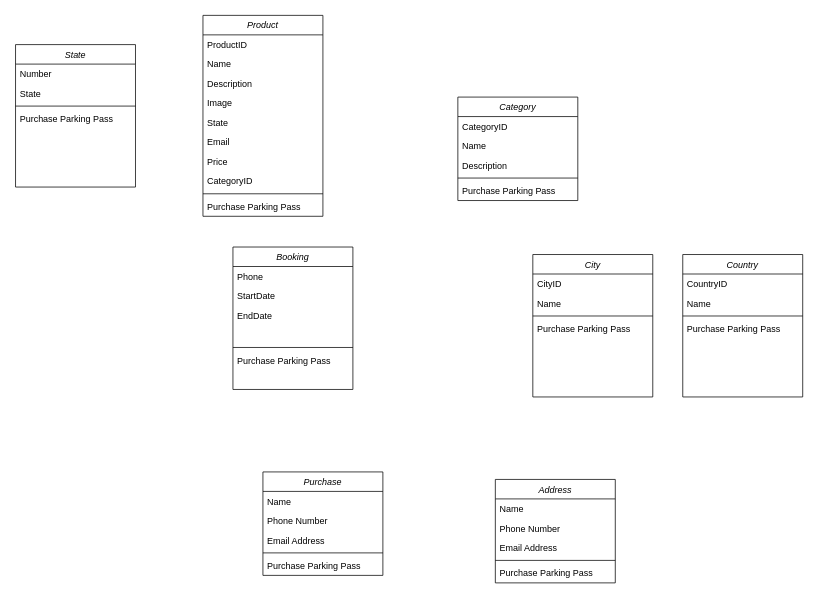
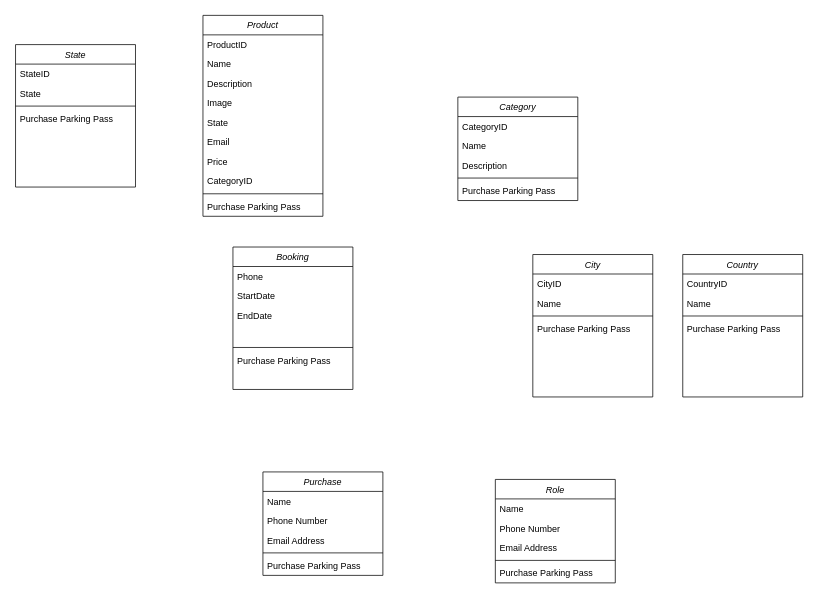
(35, 74) -> (37, 74)
(555, 490) -> (555, 490)
